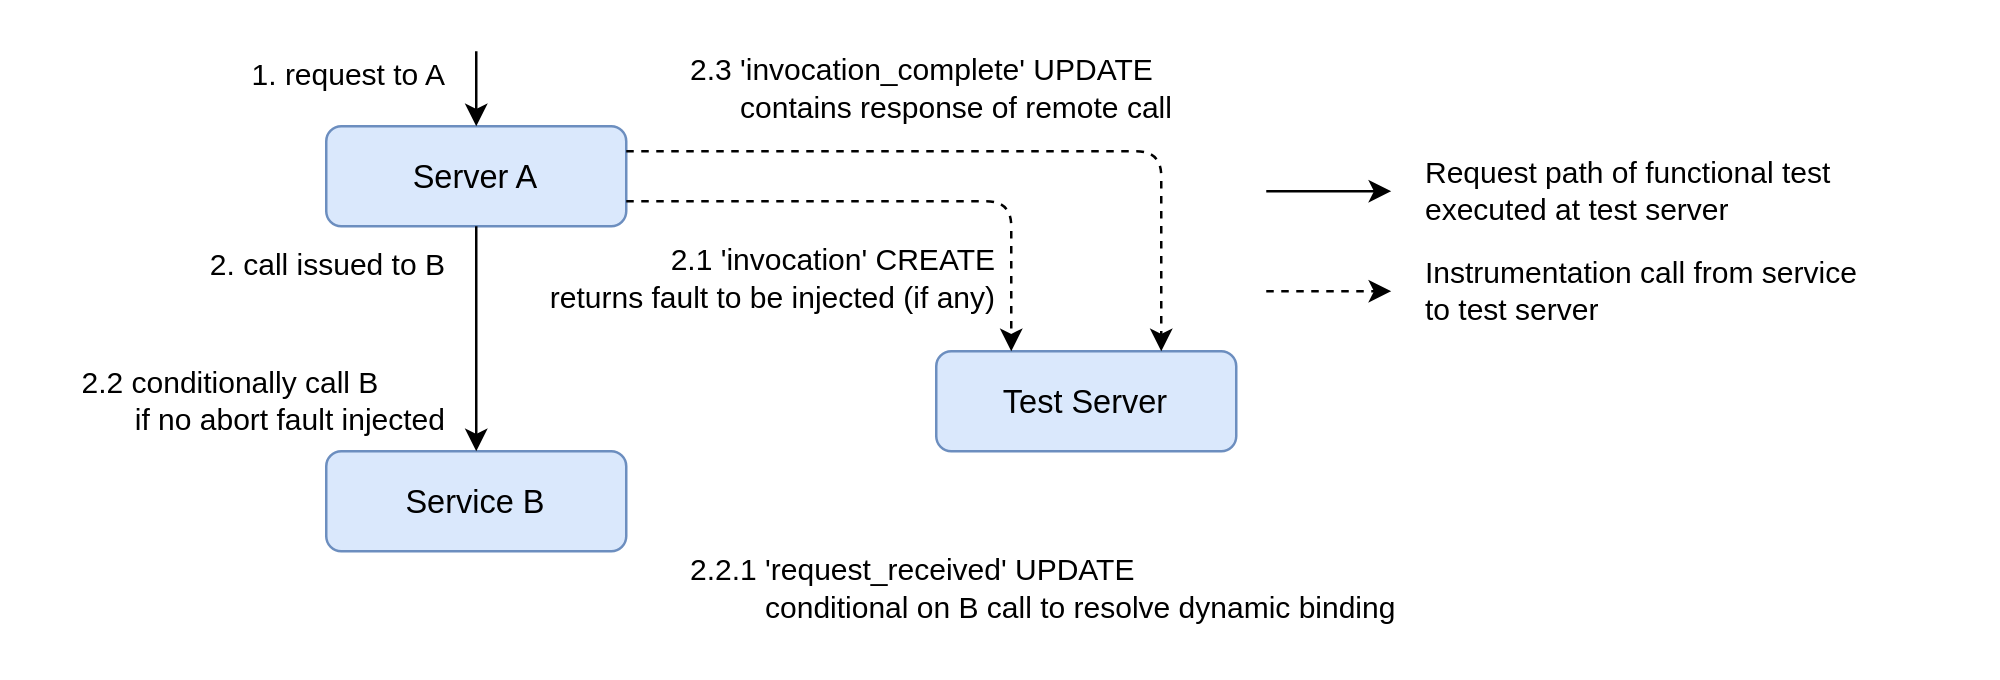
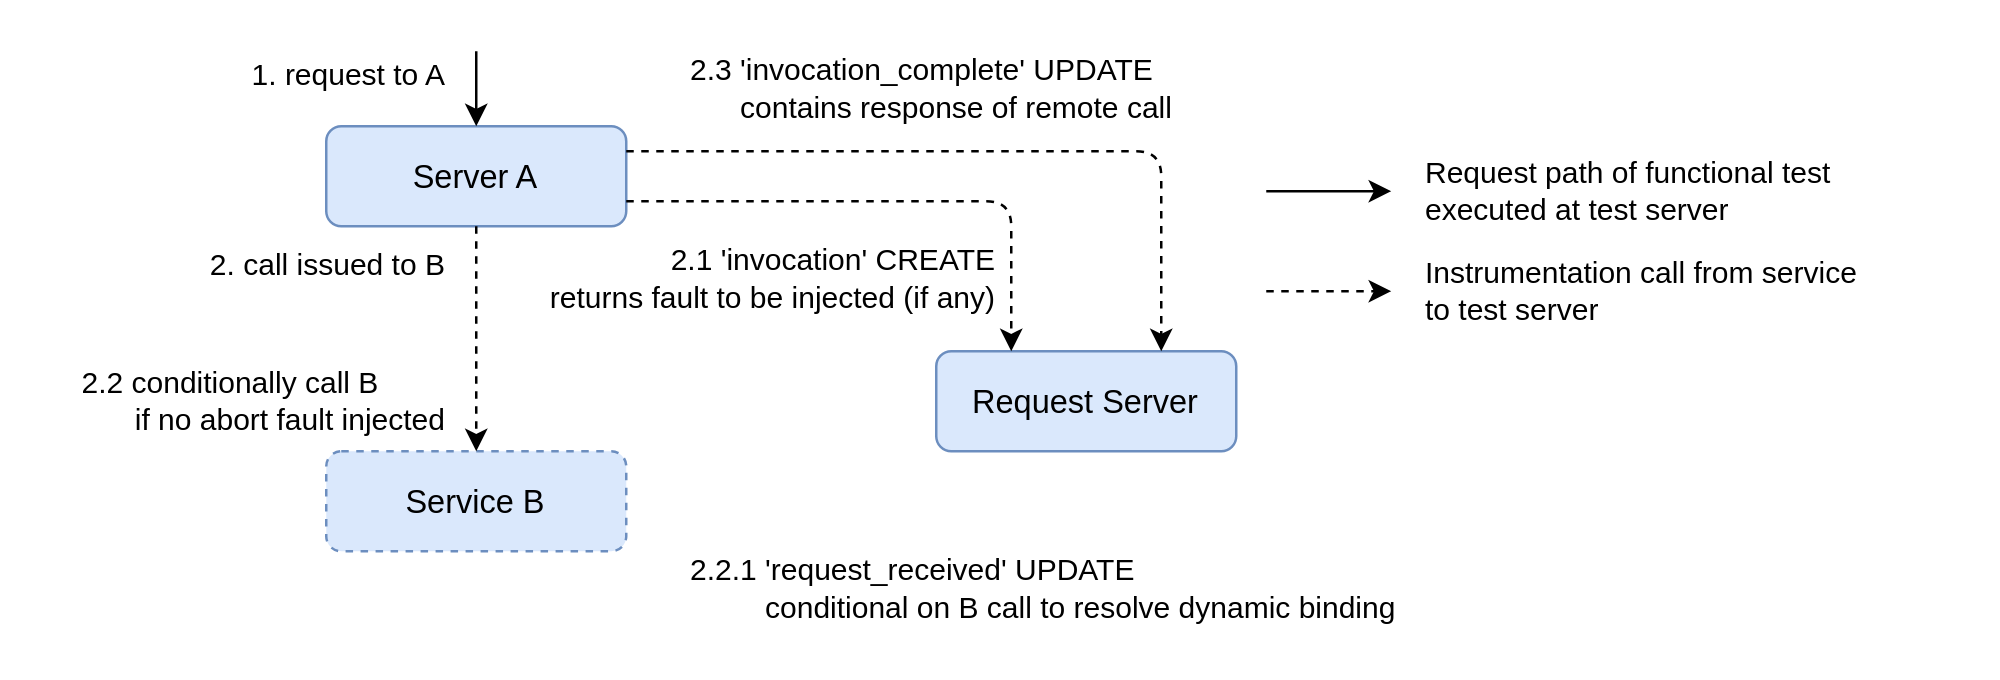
(476, 332) -> (476, 332)
(1086, 401) -> (1086, 401)
(476, 501) -> (476, 501)
